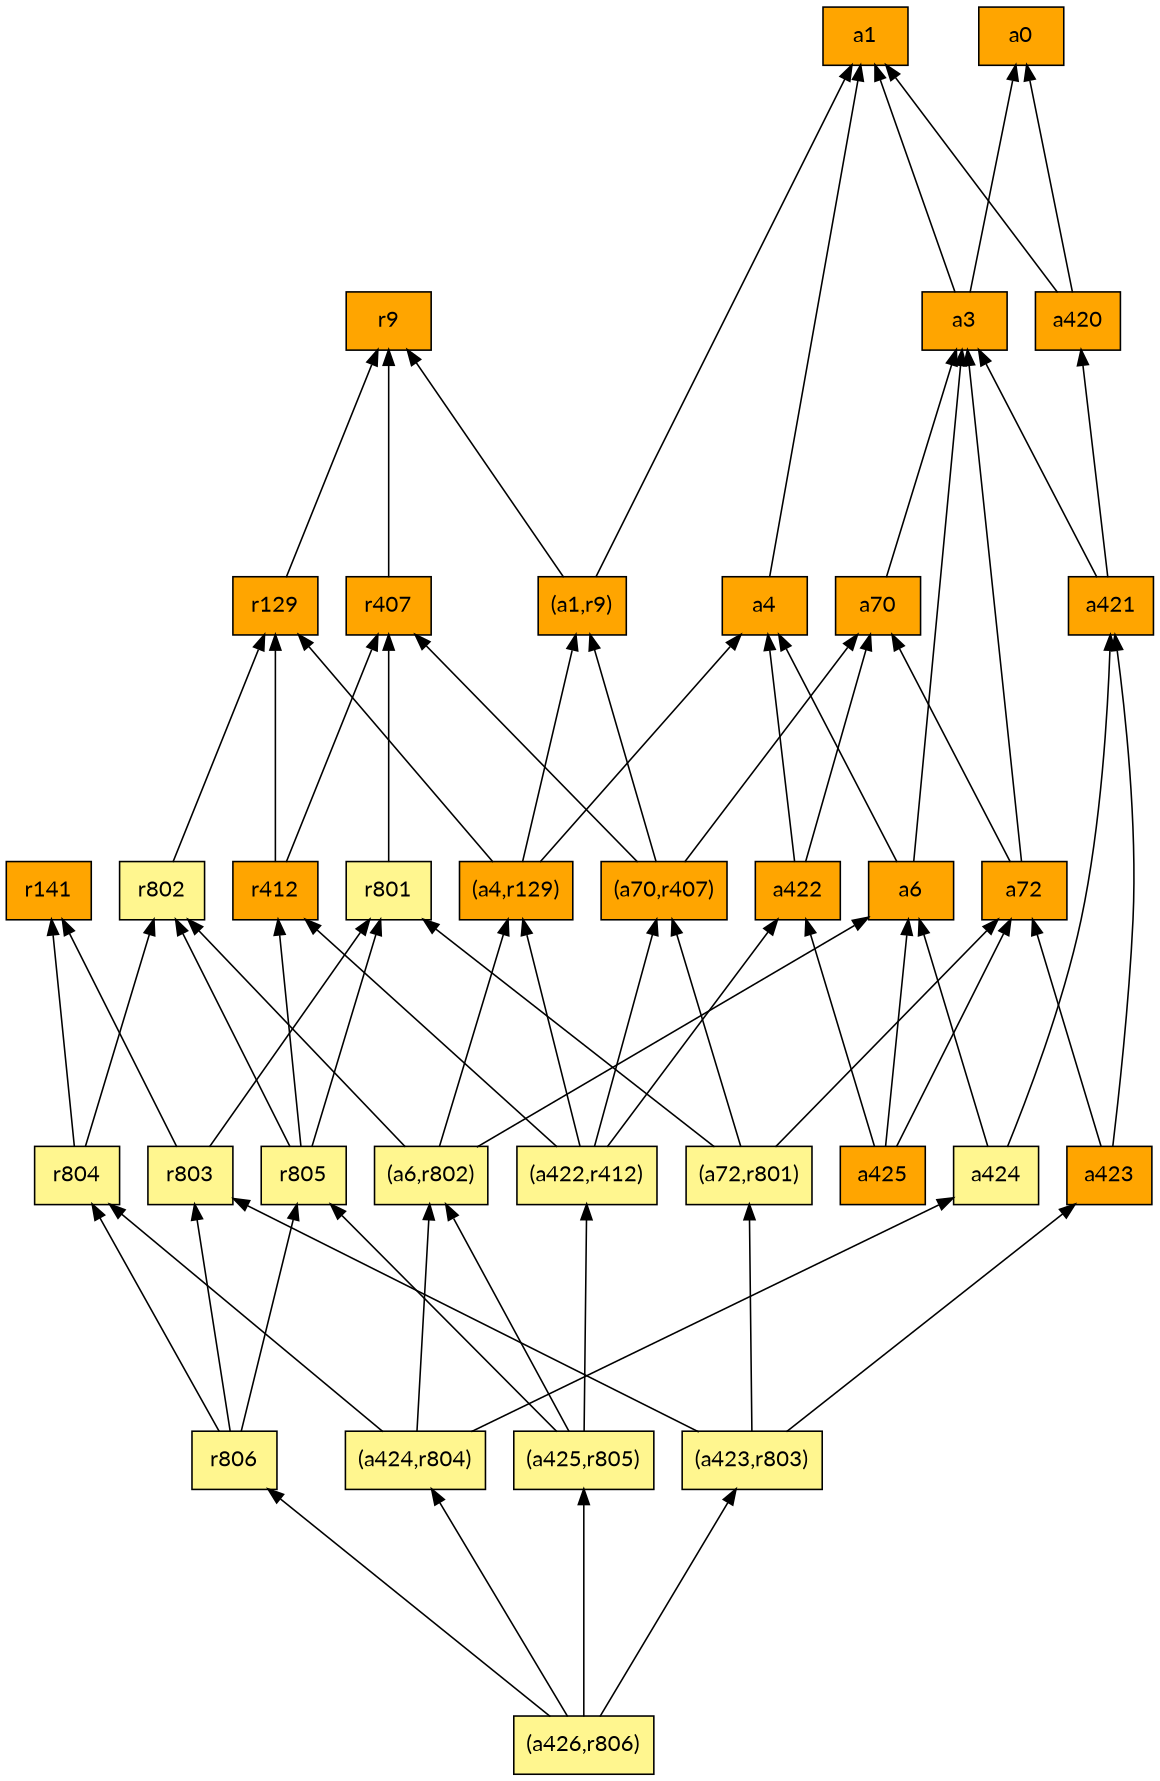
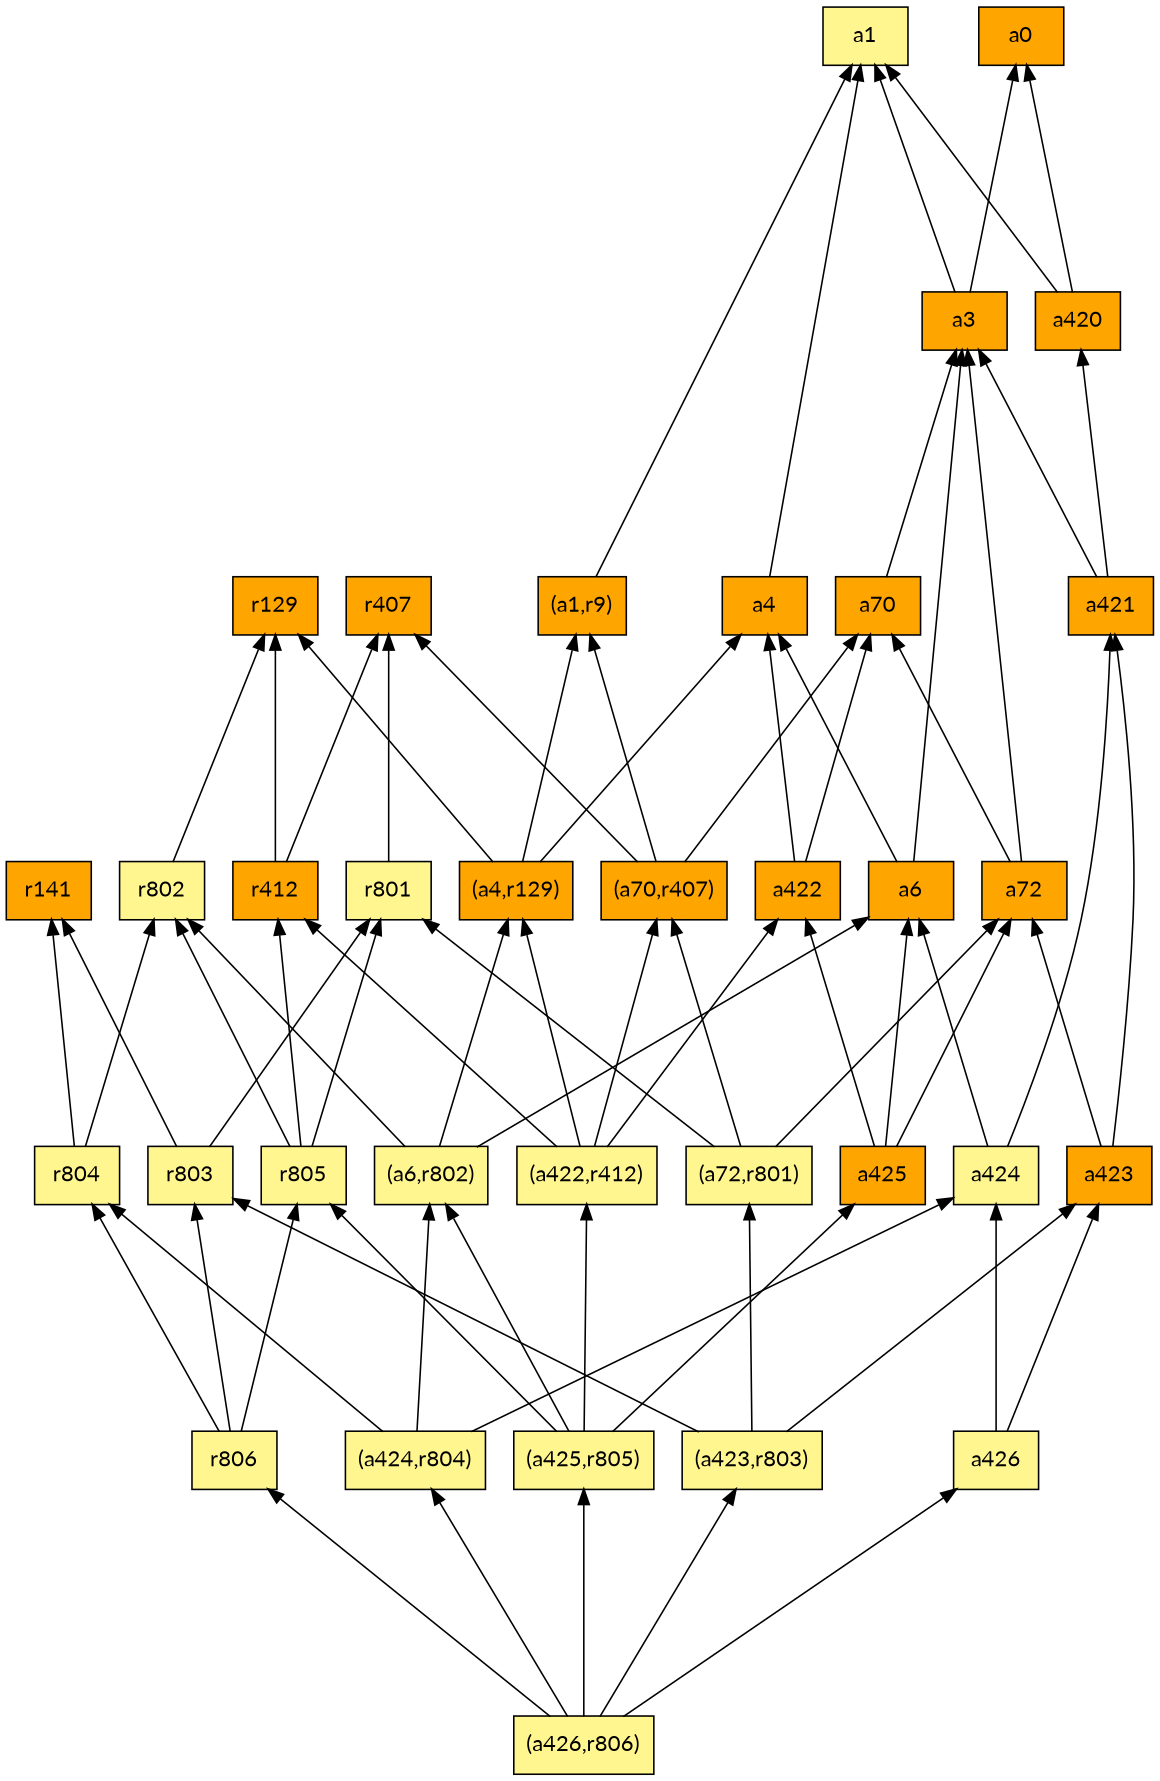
(865, 36) -> (865, 36)
(389, 321) -> none
none -> (728, 1323)
none -> (996, 1460)
